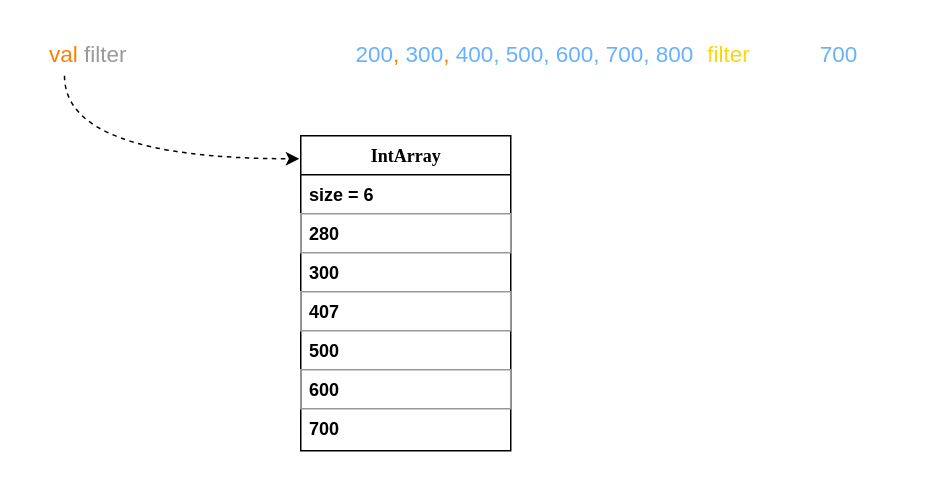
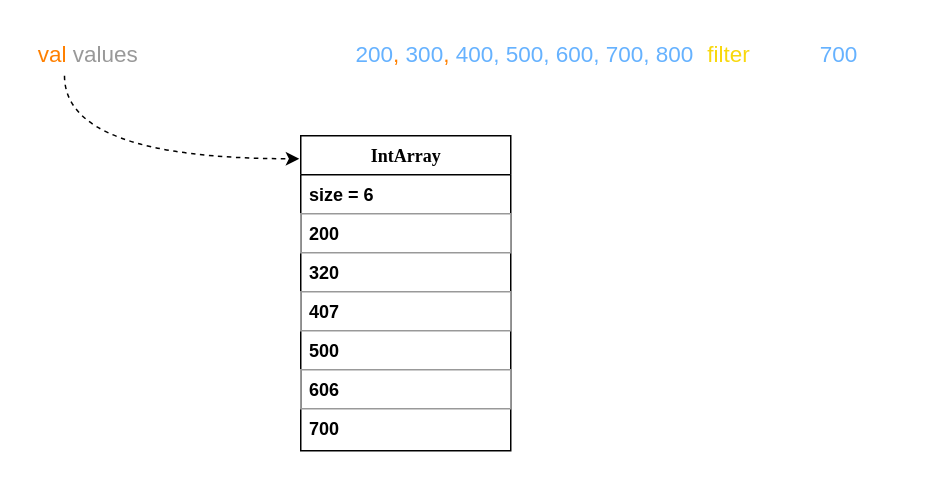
(98, 53) -> (98, 53)
(325, 235) -> (325, 235)
(325, 274) -> (325, 274)
(325, 391) -> (325, 391)
